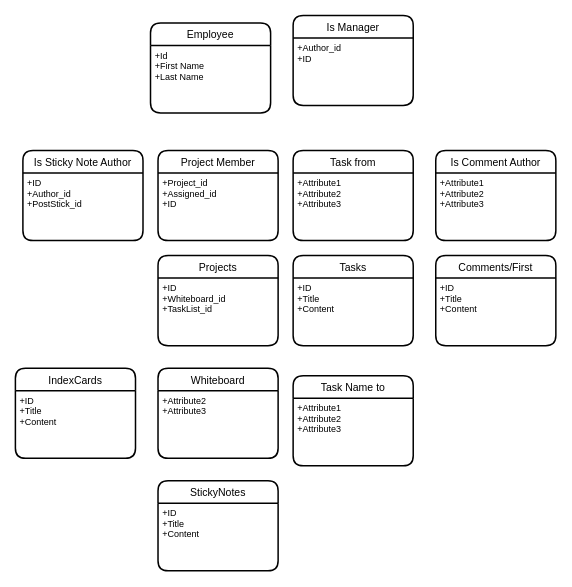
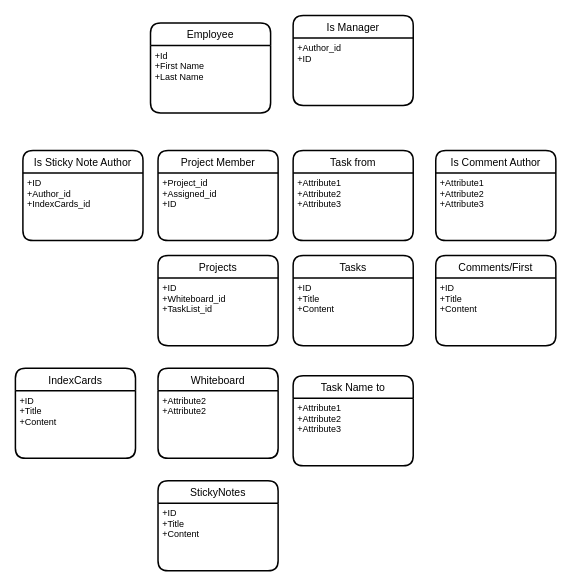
(35, 183) -> (35, 183)
(189, 401) -> (189, 401)
